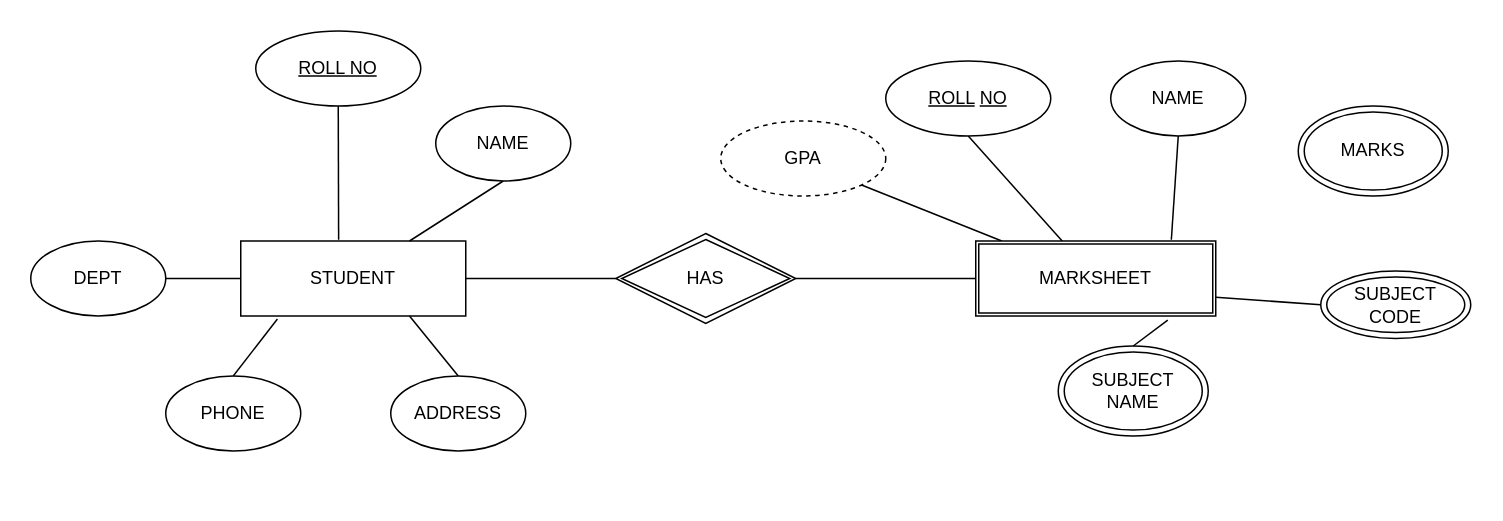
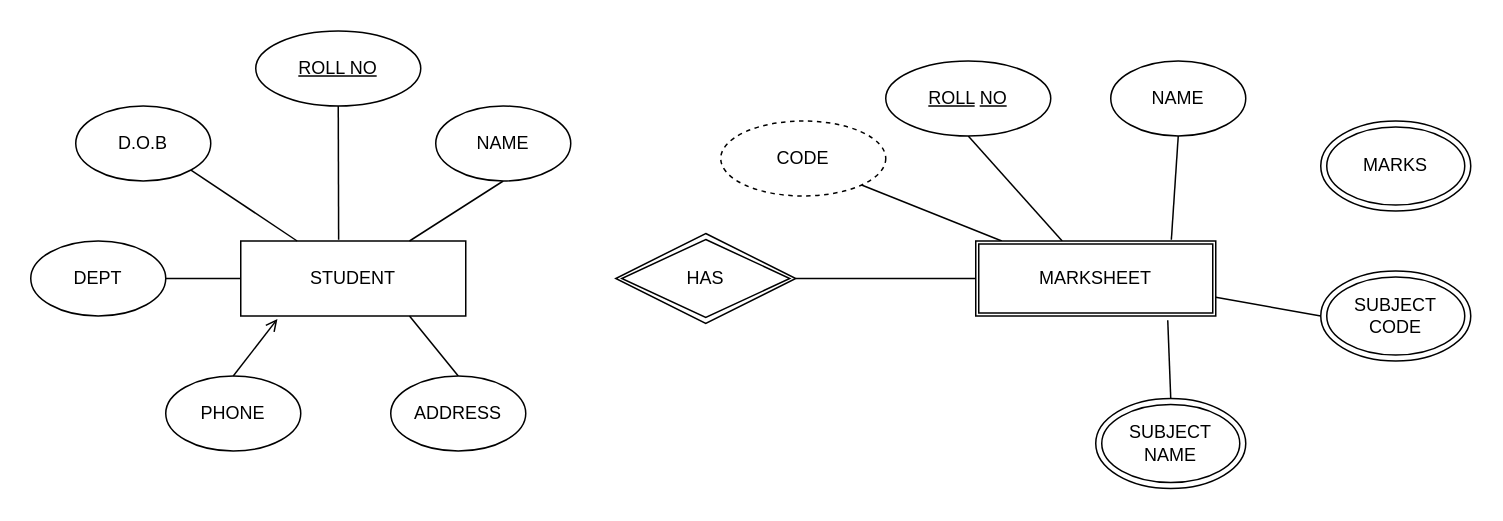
none -> (143, 143)
(1373, 151) -> (1396, 166)
(803, 158) -> (803, 158)
none -> (244, 205)
(541, 278) -> none
(1396, 305) -> (1396, 316)
(274, 323) -> (274, 324)
(1133, 391) -> (1171, 443)
